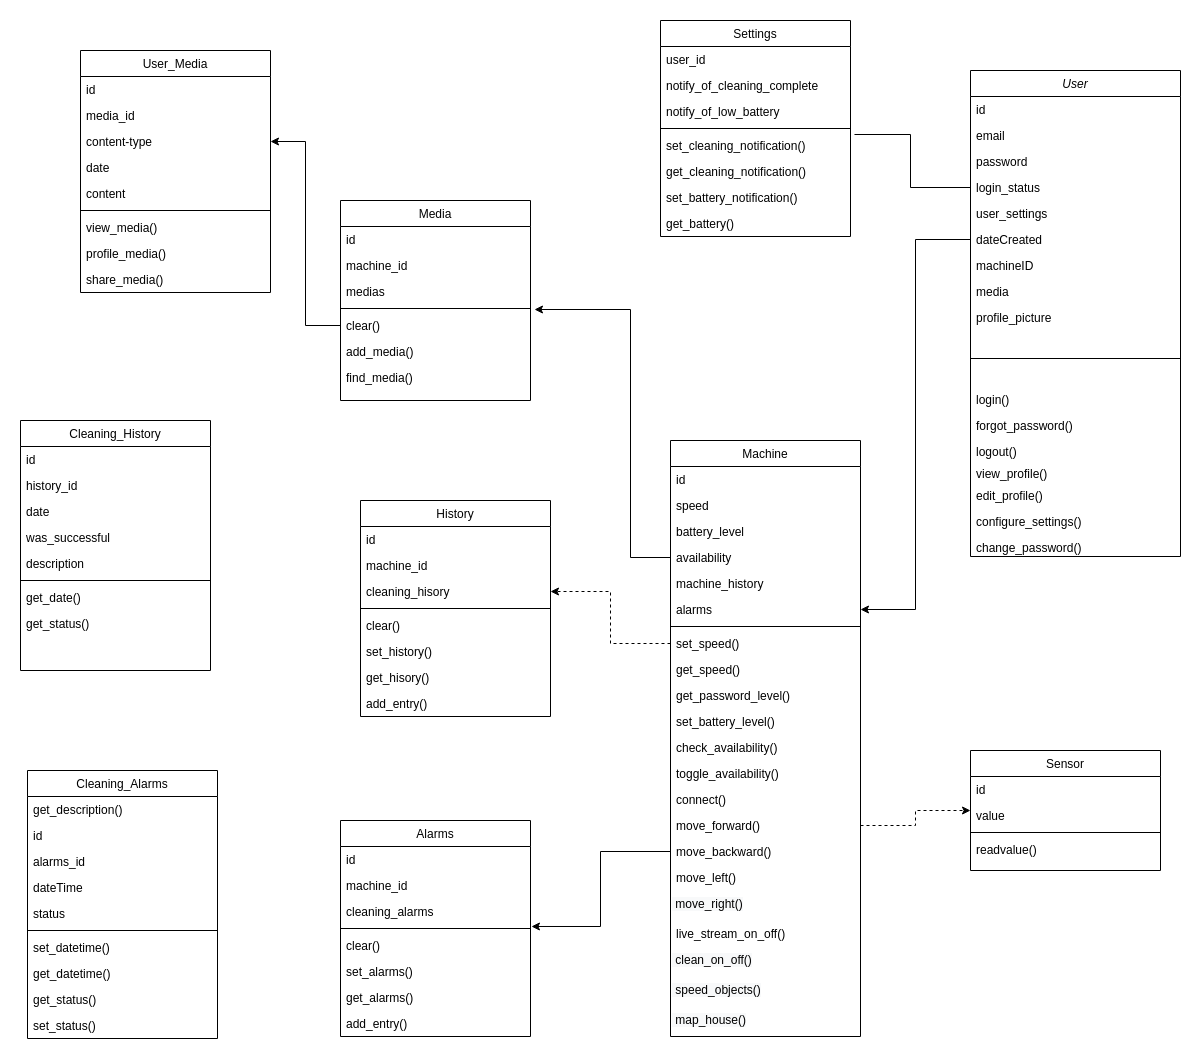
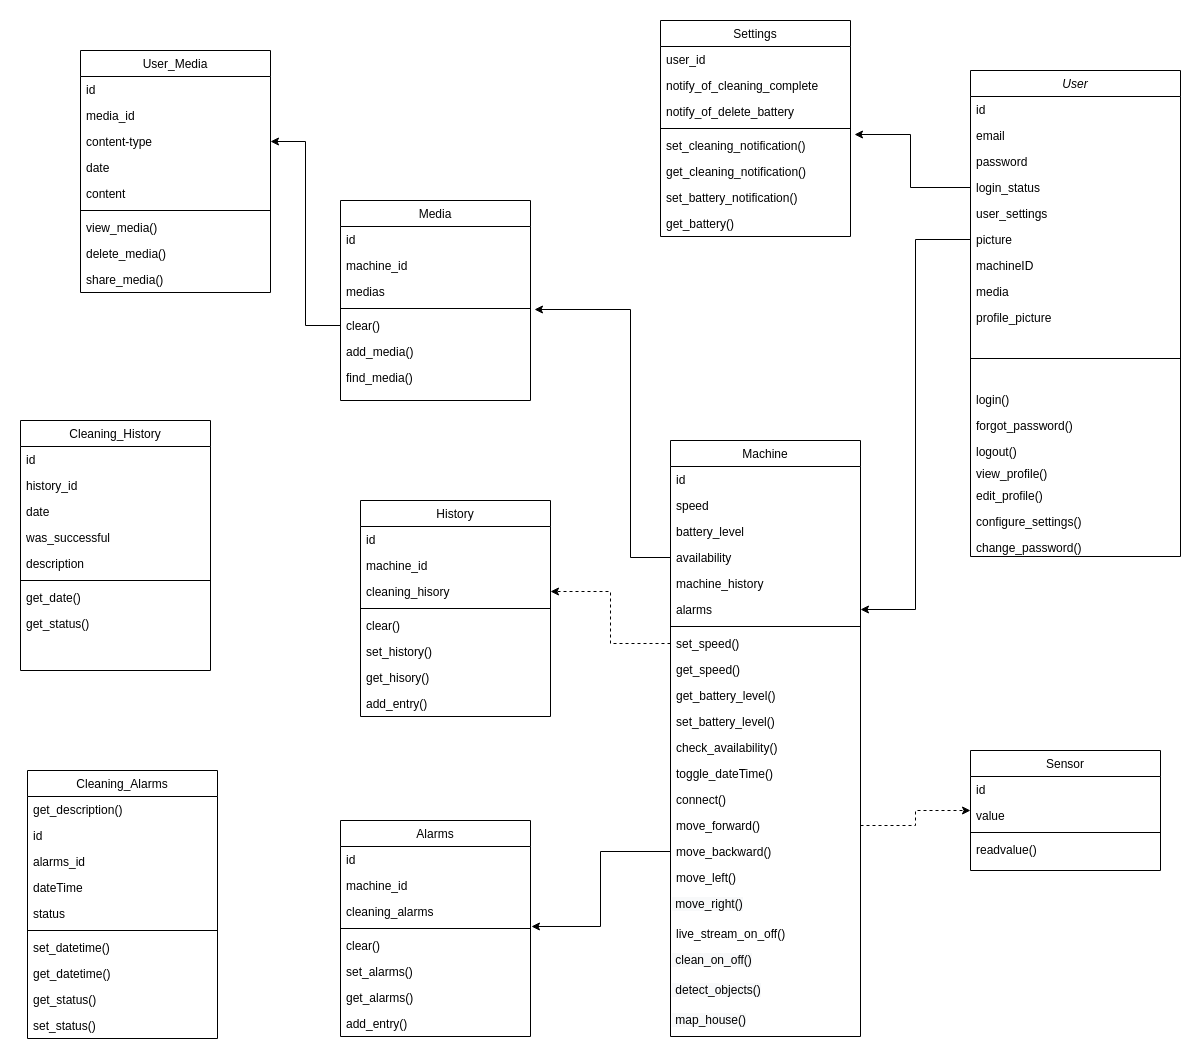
(733, 112) -> (744, 112)
(859, 135) -> (862, 135)
(1018, 214) -> (1018, 214)
(1013, 240) -> (998, 240)
(132, 254) -> (130, 254)
(740, 696) -> (737, 696)
(737, 774) -> (730, 774)
(723, 991) -> (726, 991)
